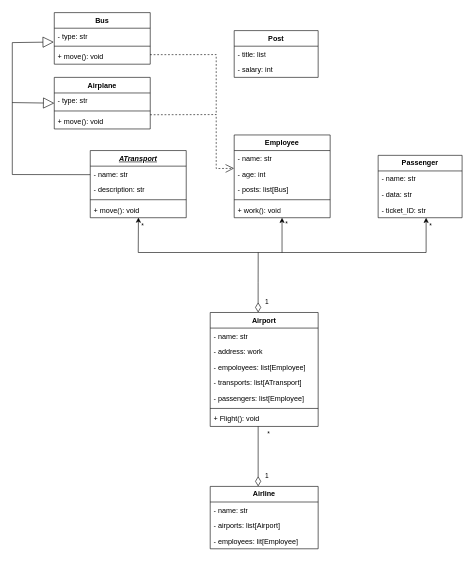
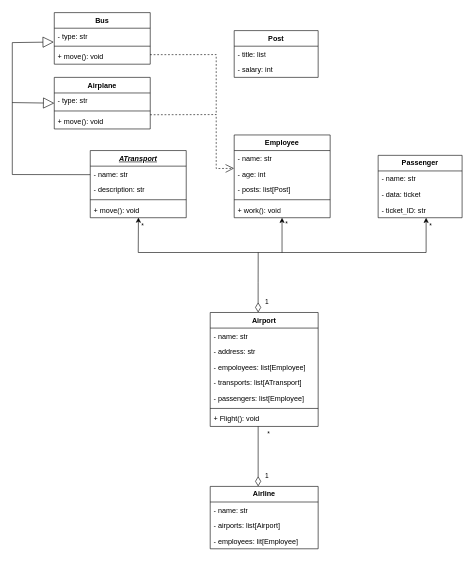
(270, 190) -> (272, 190)
(401, 195) -> (406, 195)
(241, 352) -> (239, 352)
